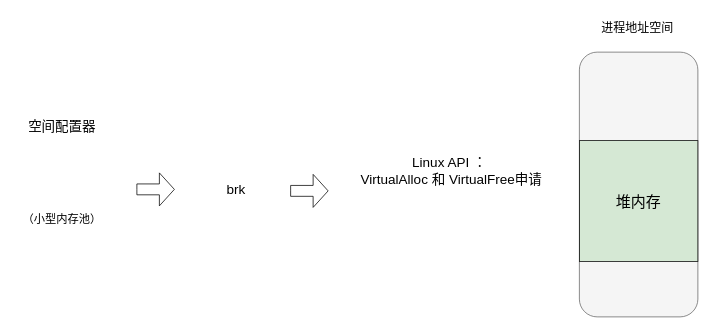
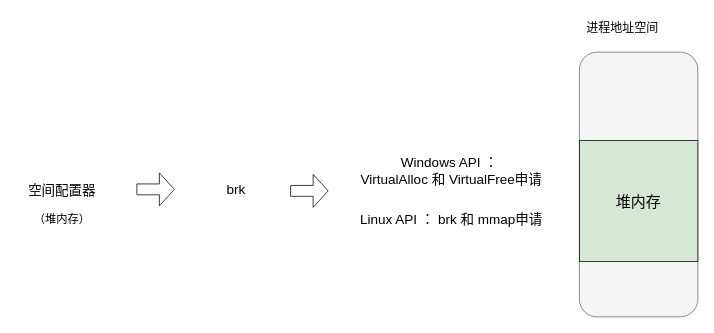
(637, 27) -> (622, 27)
(62, 127) -> (62, 191)
(452, 171) -> (452, 171)
(62, 219) -> (62, 219)
none -> (451, 220)
